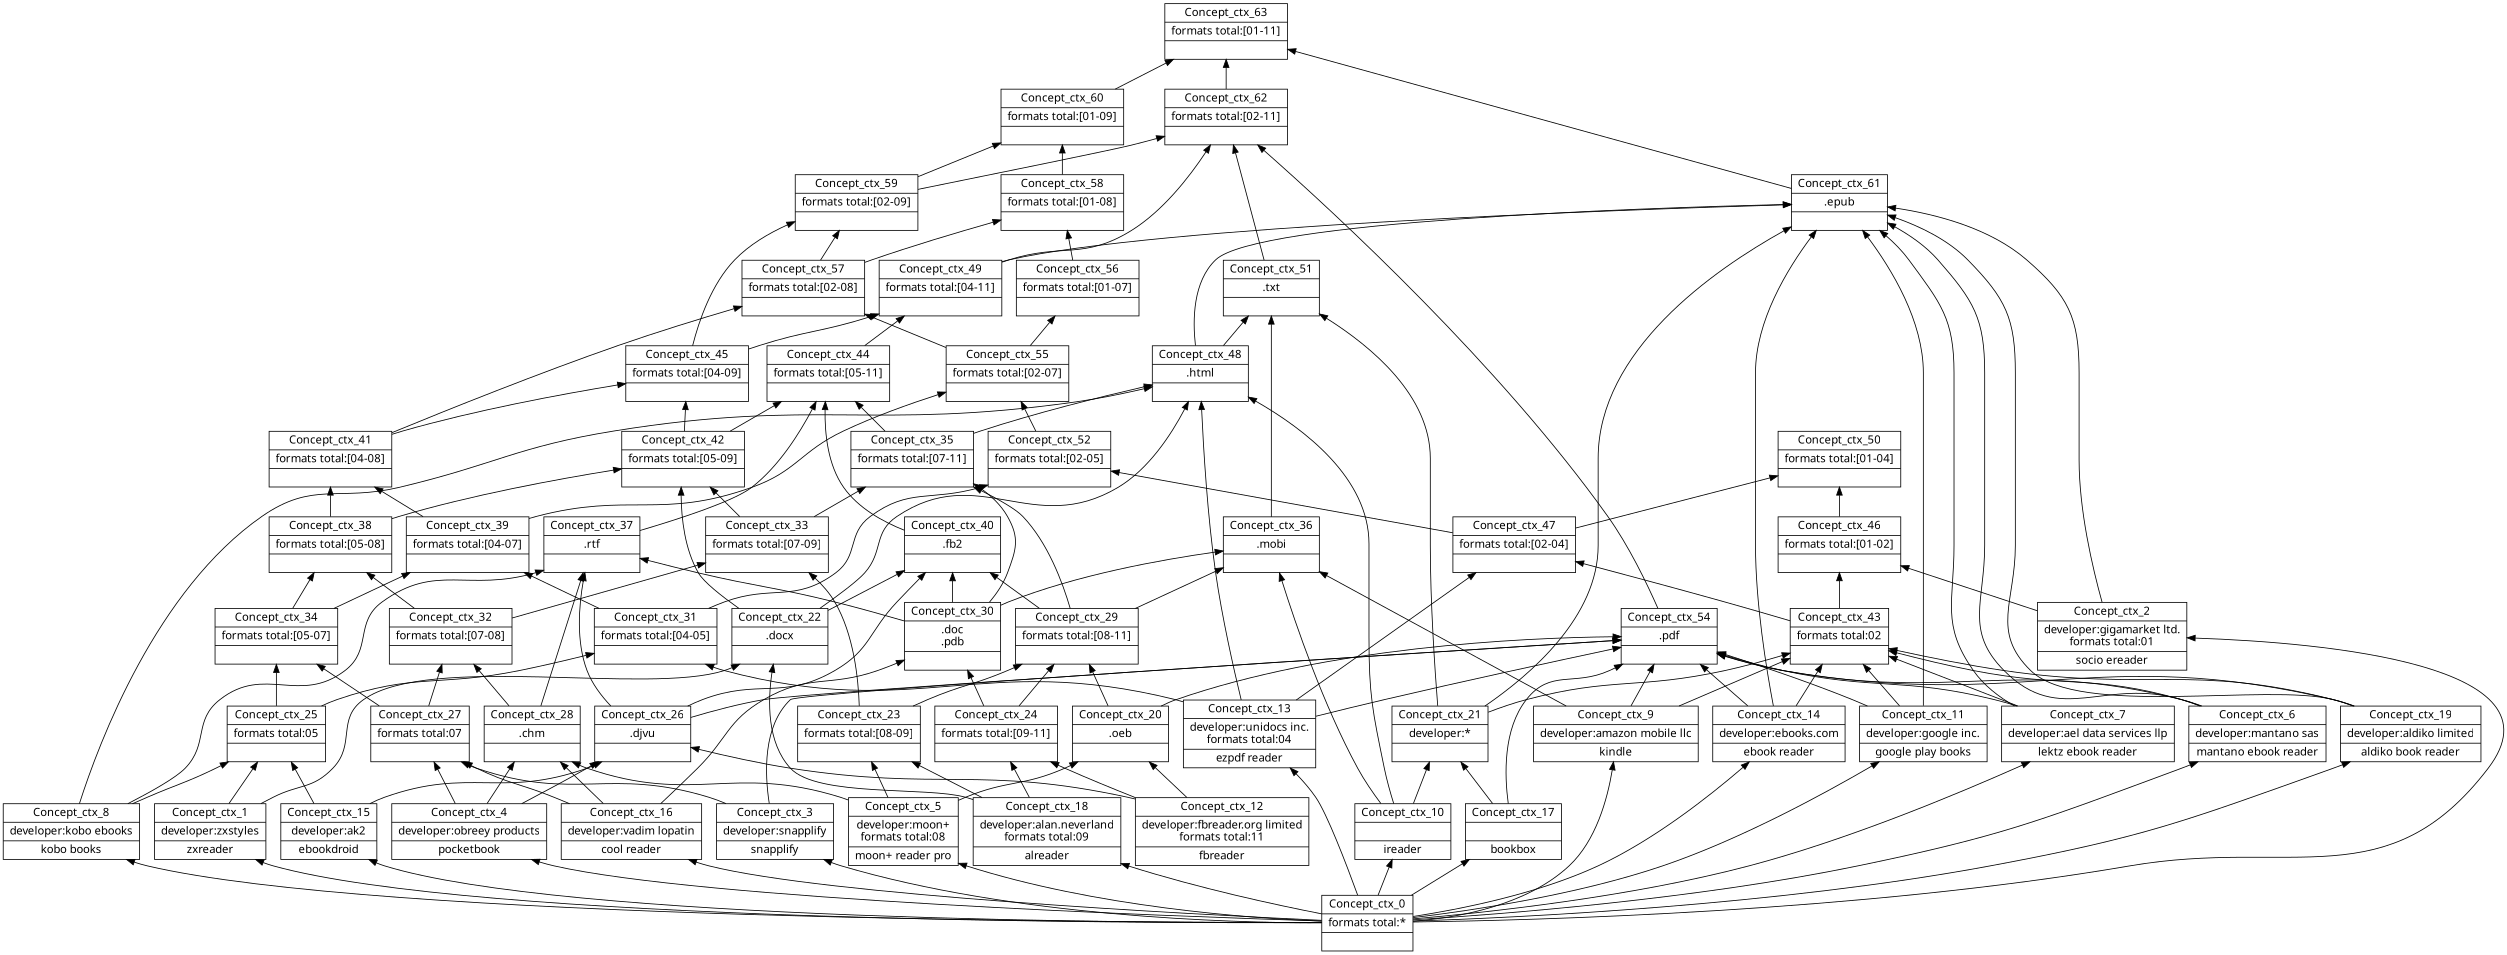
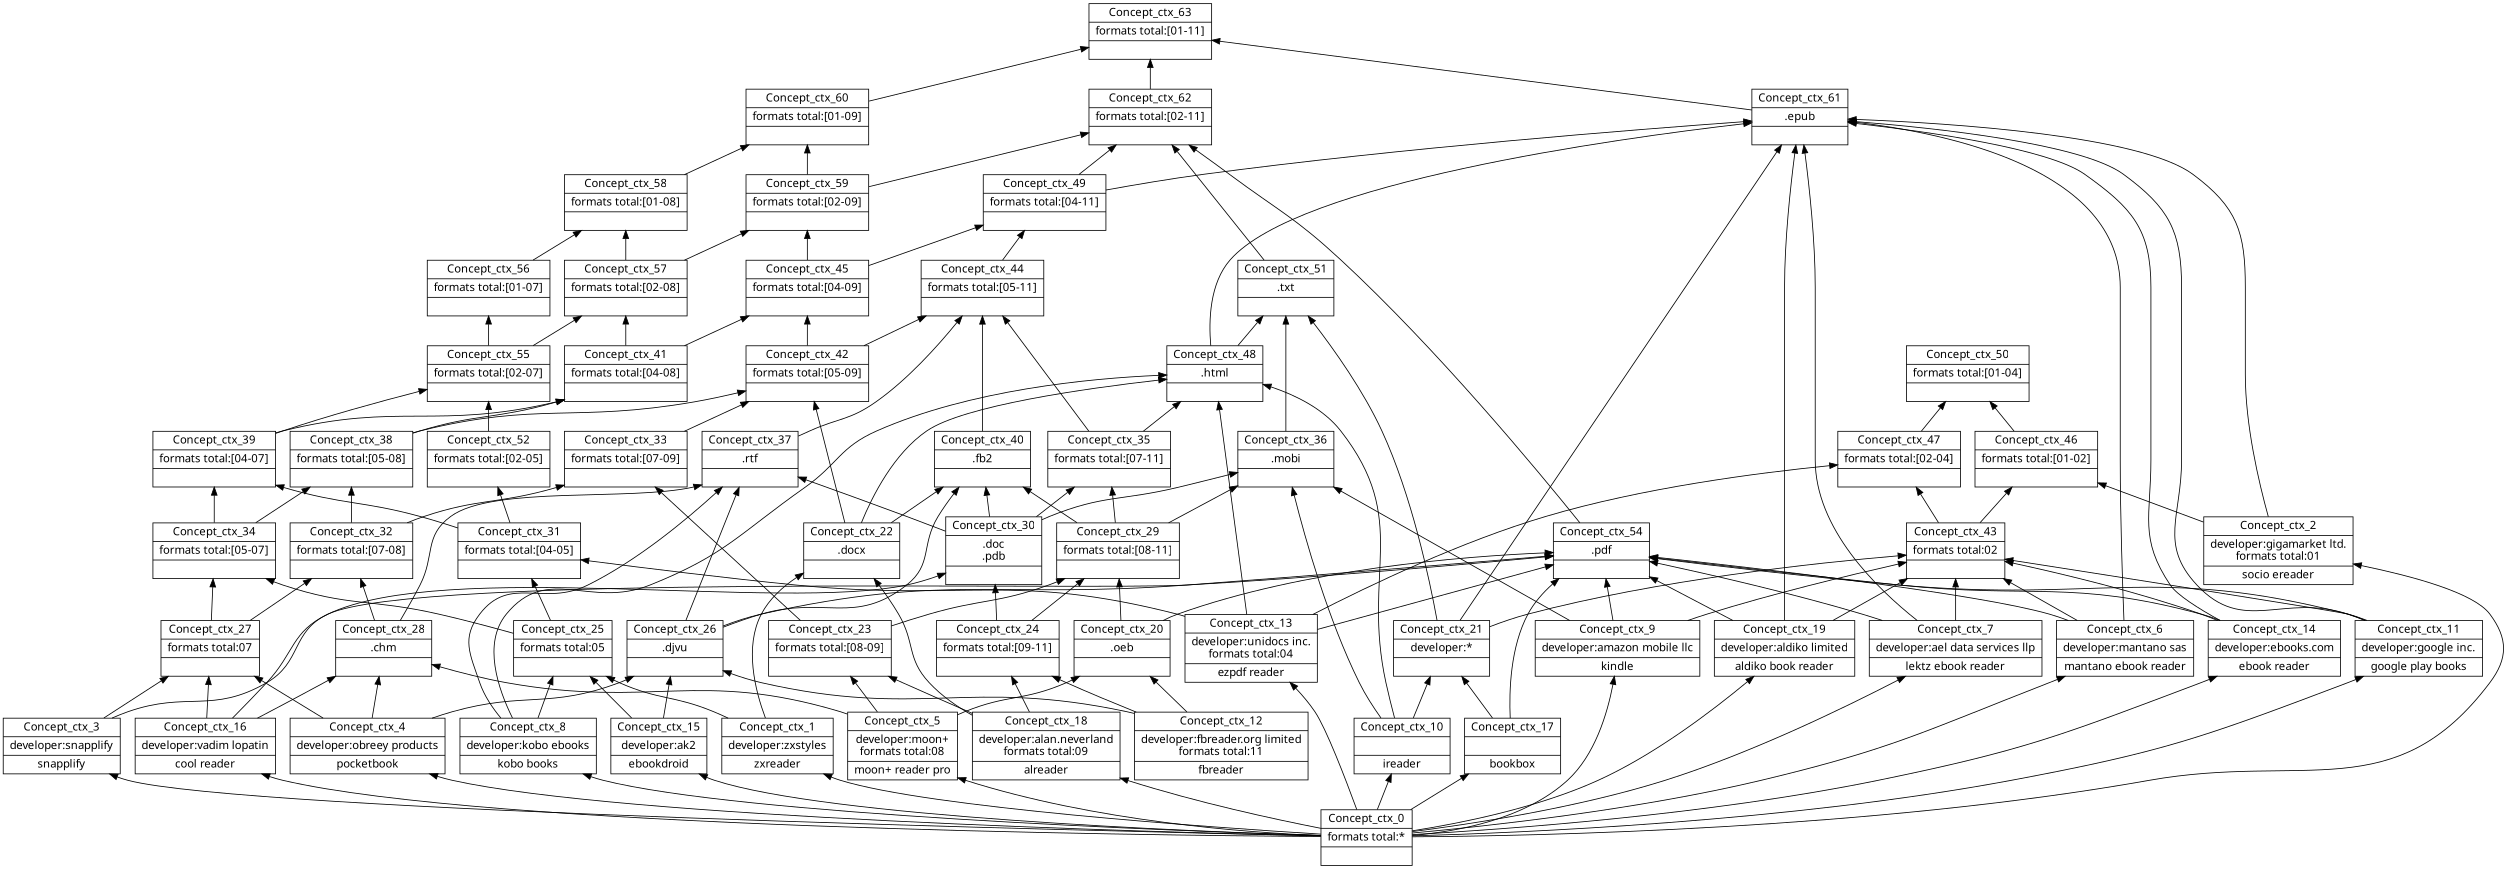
(1286, 503) -> none
(836, 504) -> none
